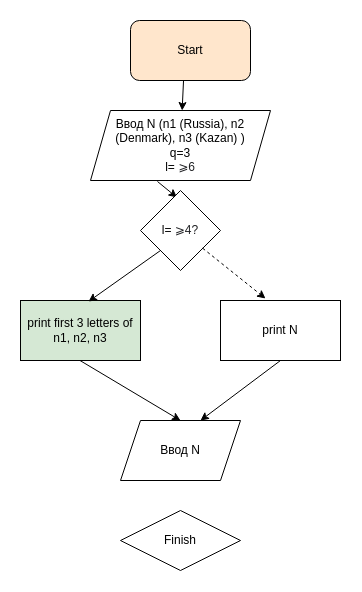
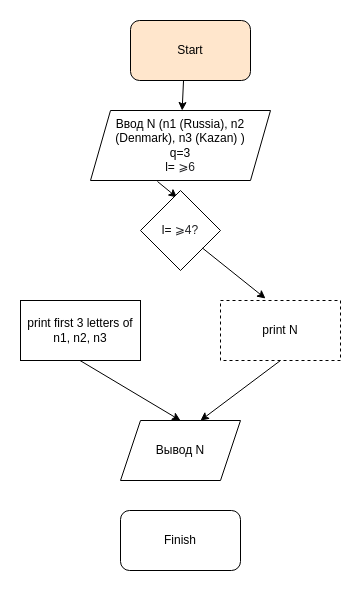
(231, 271) -> (231, 271)
(128, 274) -> none
(81, 331) -> (81, 331)
(281, 331) -> (281, 331)
(181, 451) -> (181, 451)
(181, 541) -> (181, 541)
